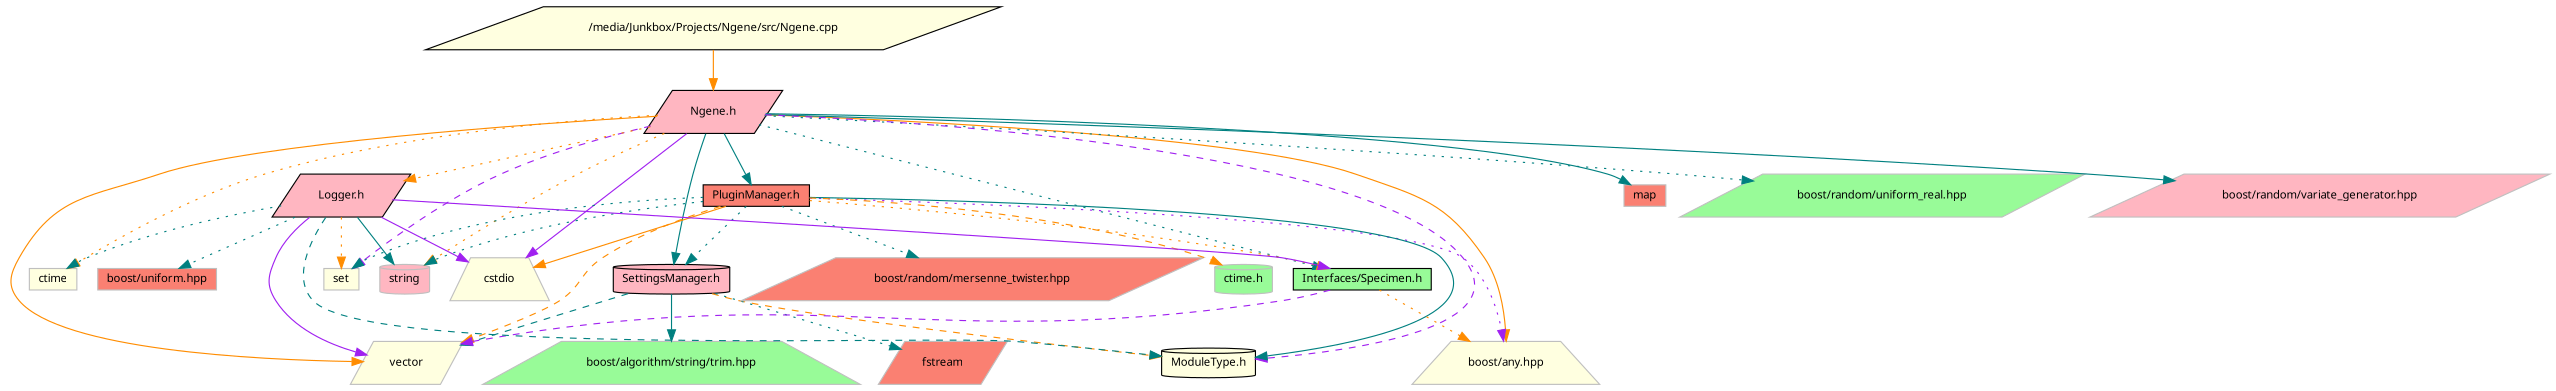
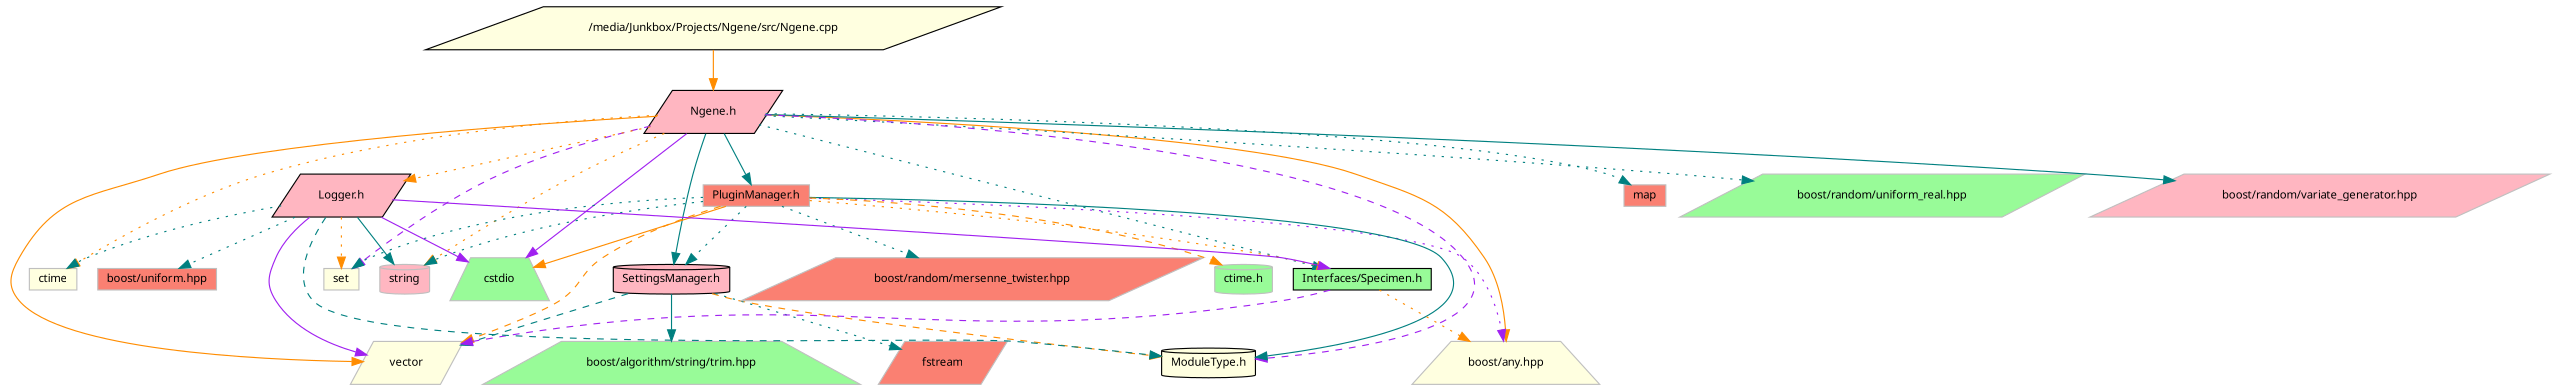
(1195, 128) -> (1195, 128)
(756, 196) -> (756, 196)
(500, 279) -> (500, 279)
